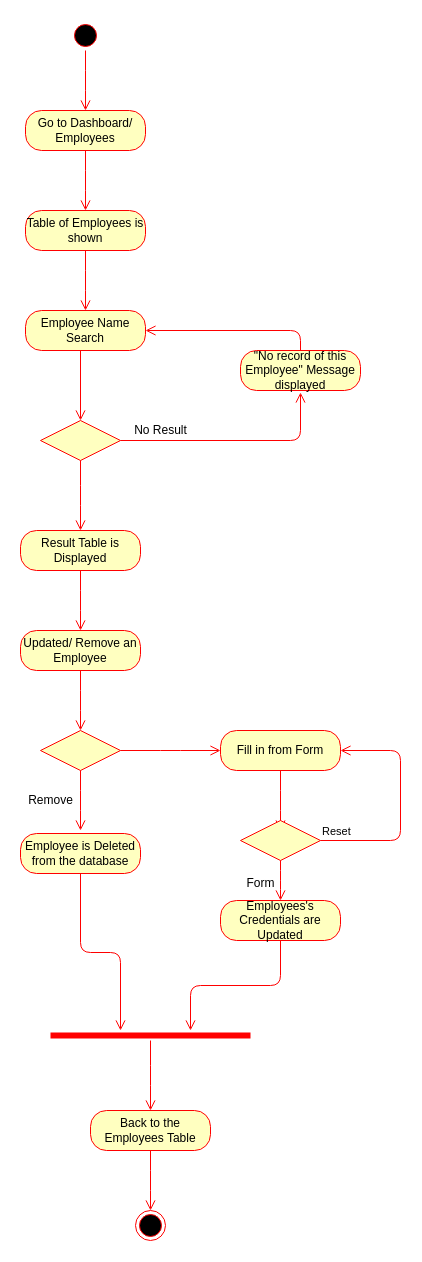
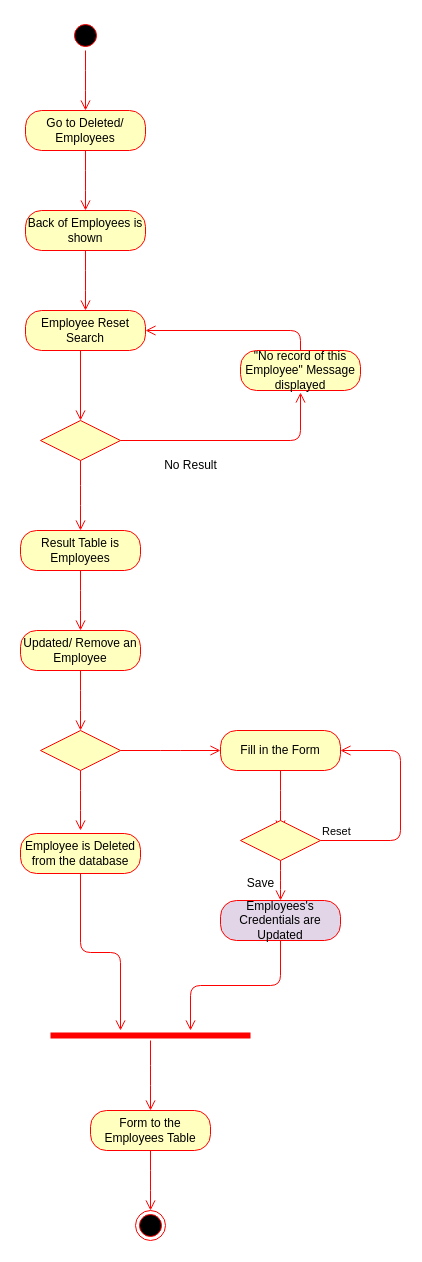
(86, 131) -> (86, 131)
(86, 231) -> (86, 231)
(86, 331) -> (86, 331)
(161, 431) -> (191, 466)
(81, 551) -> (81, 551)
(281, 751) -> (281, 751)
(51, 801) -> none
(261, 884) -> (261, 884)
(281, 921) -> (281, 921)
(151, 1131) -> (151, 1131)
